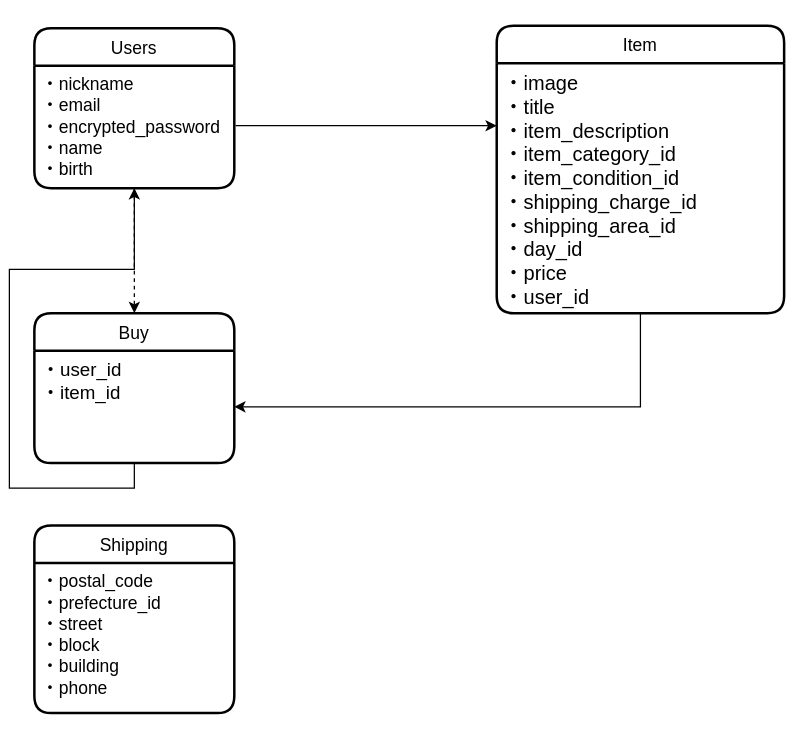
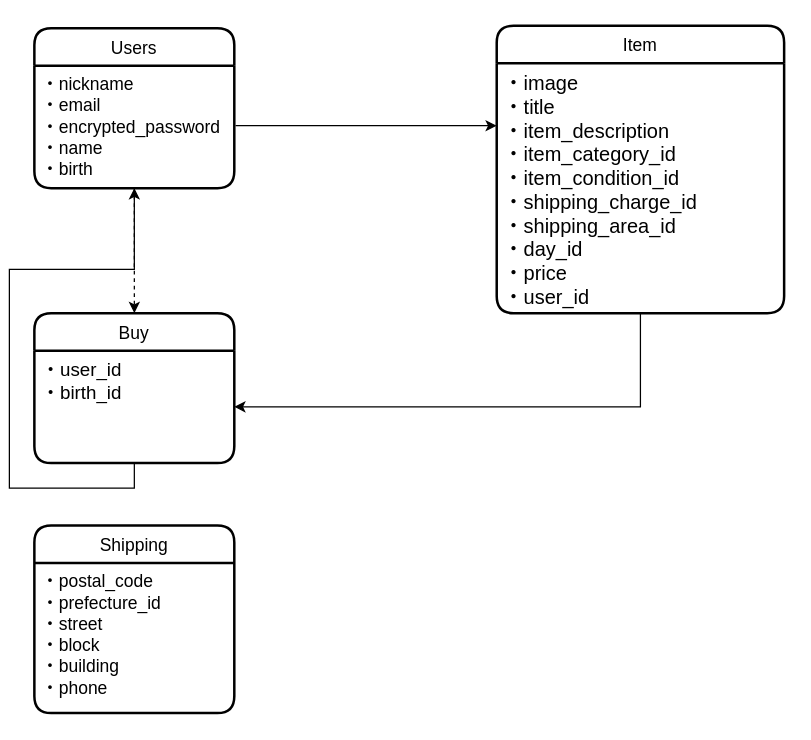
(85, 370) -> (85, 370)
